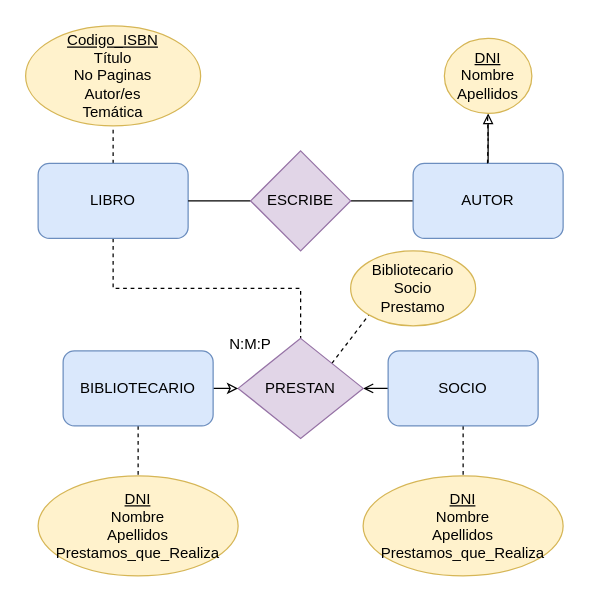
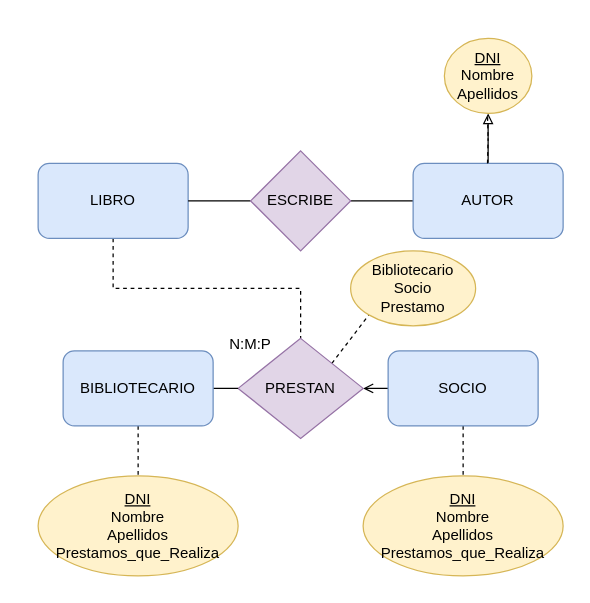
(113, 76) -> none
(113, 145) -> none
(228, 388) -> (231, 388)
